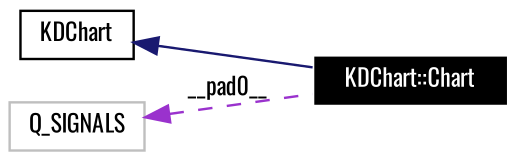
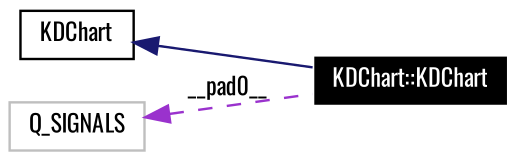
(411, 81) -> (411, 81)
